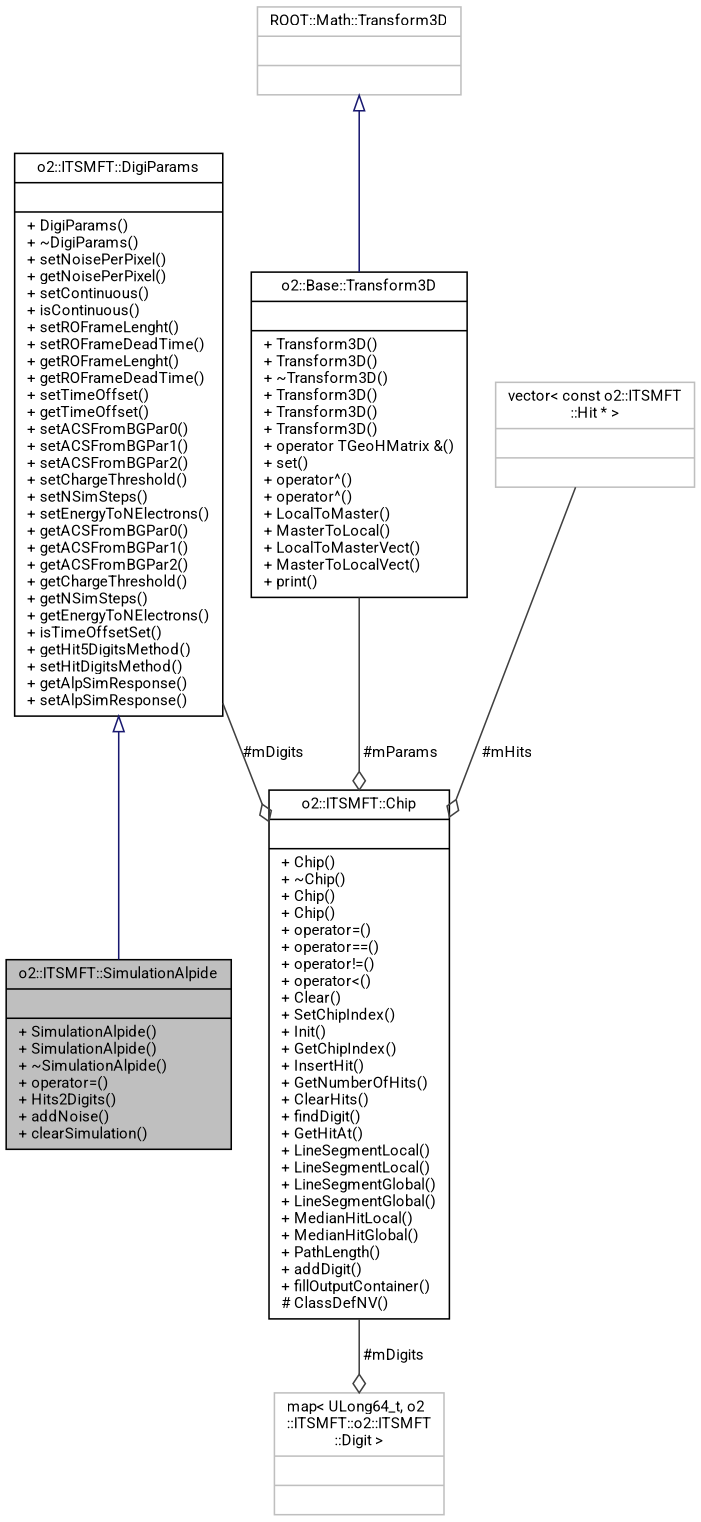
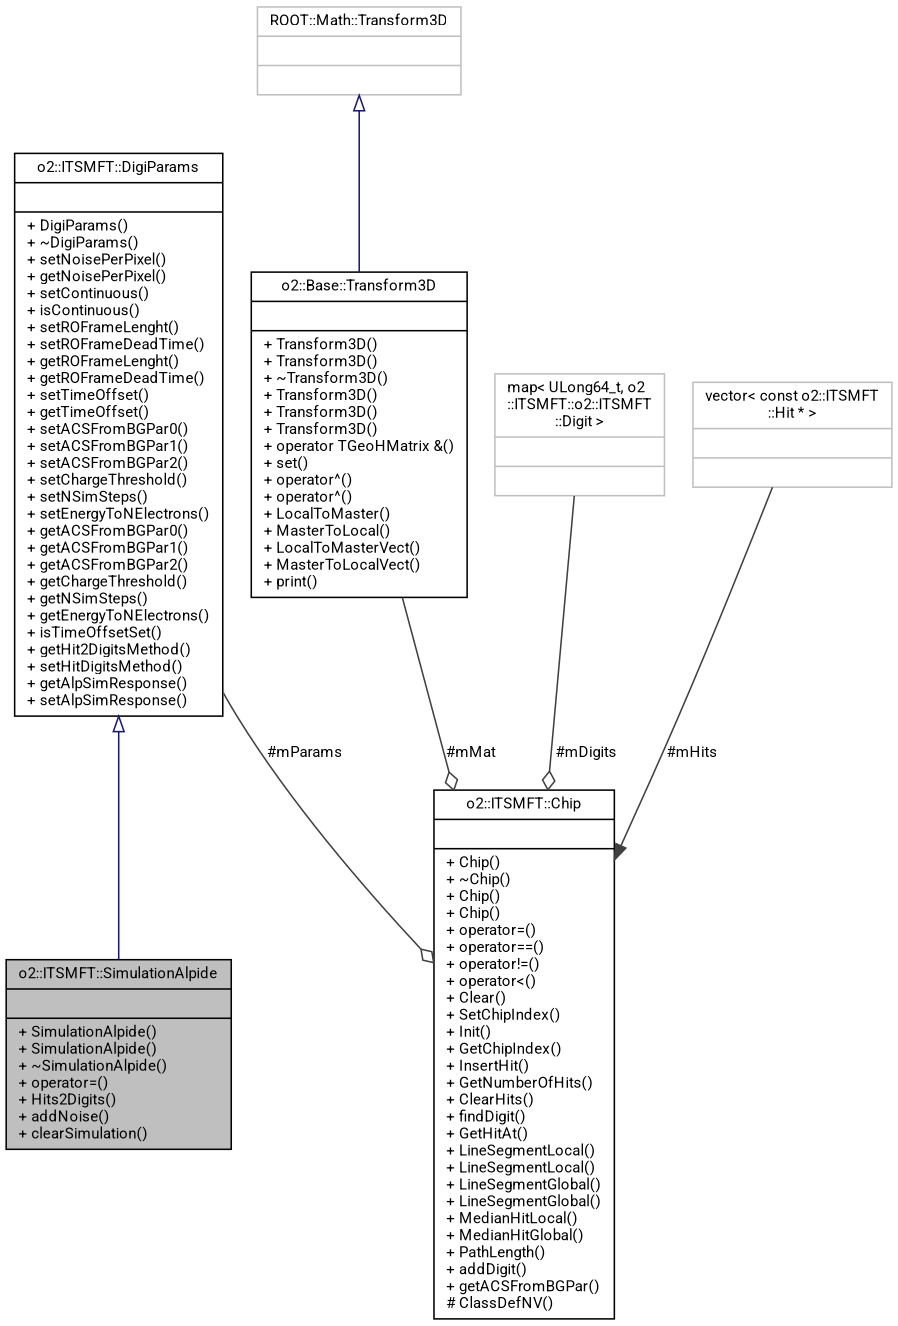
(516, 643) -> (699, 668)
(109, 650) -> (109, 650)
(272, 753) -> (304, 753)
(399, 753) -> (469, 753)
(356, 1287) -> (523, 1287)
(359, 1347) -> (562, 634)
